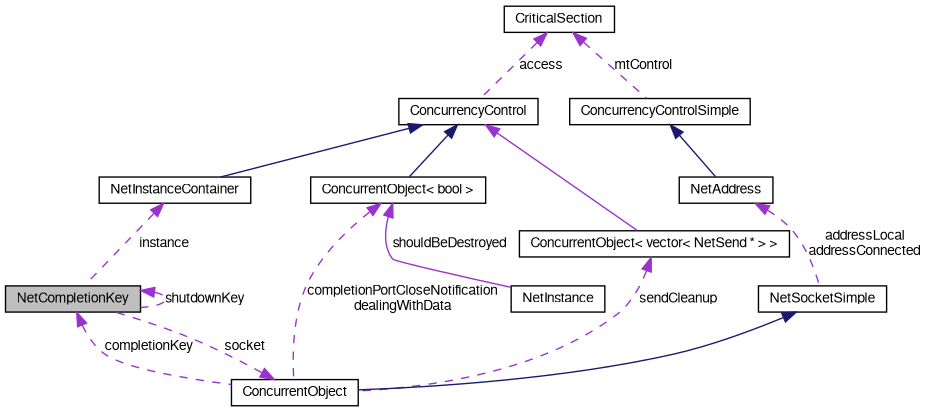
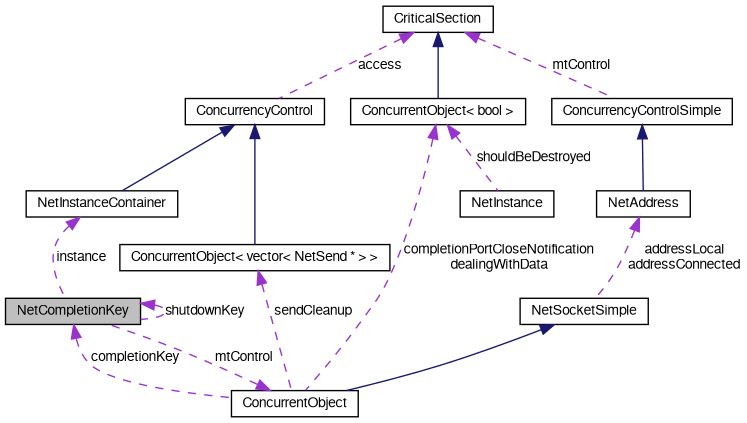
(429, 156) -> (438, 73)
(567, 182) -> (255, 191)
(430, 269) -> (477, 163)
(245, 347) -> (245, 358)
